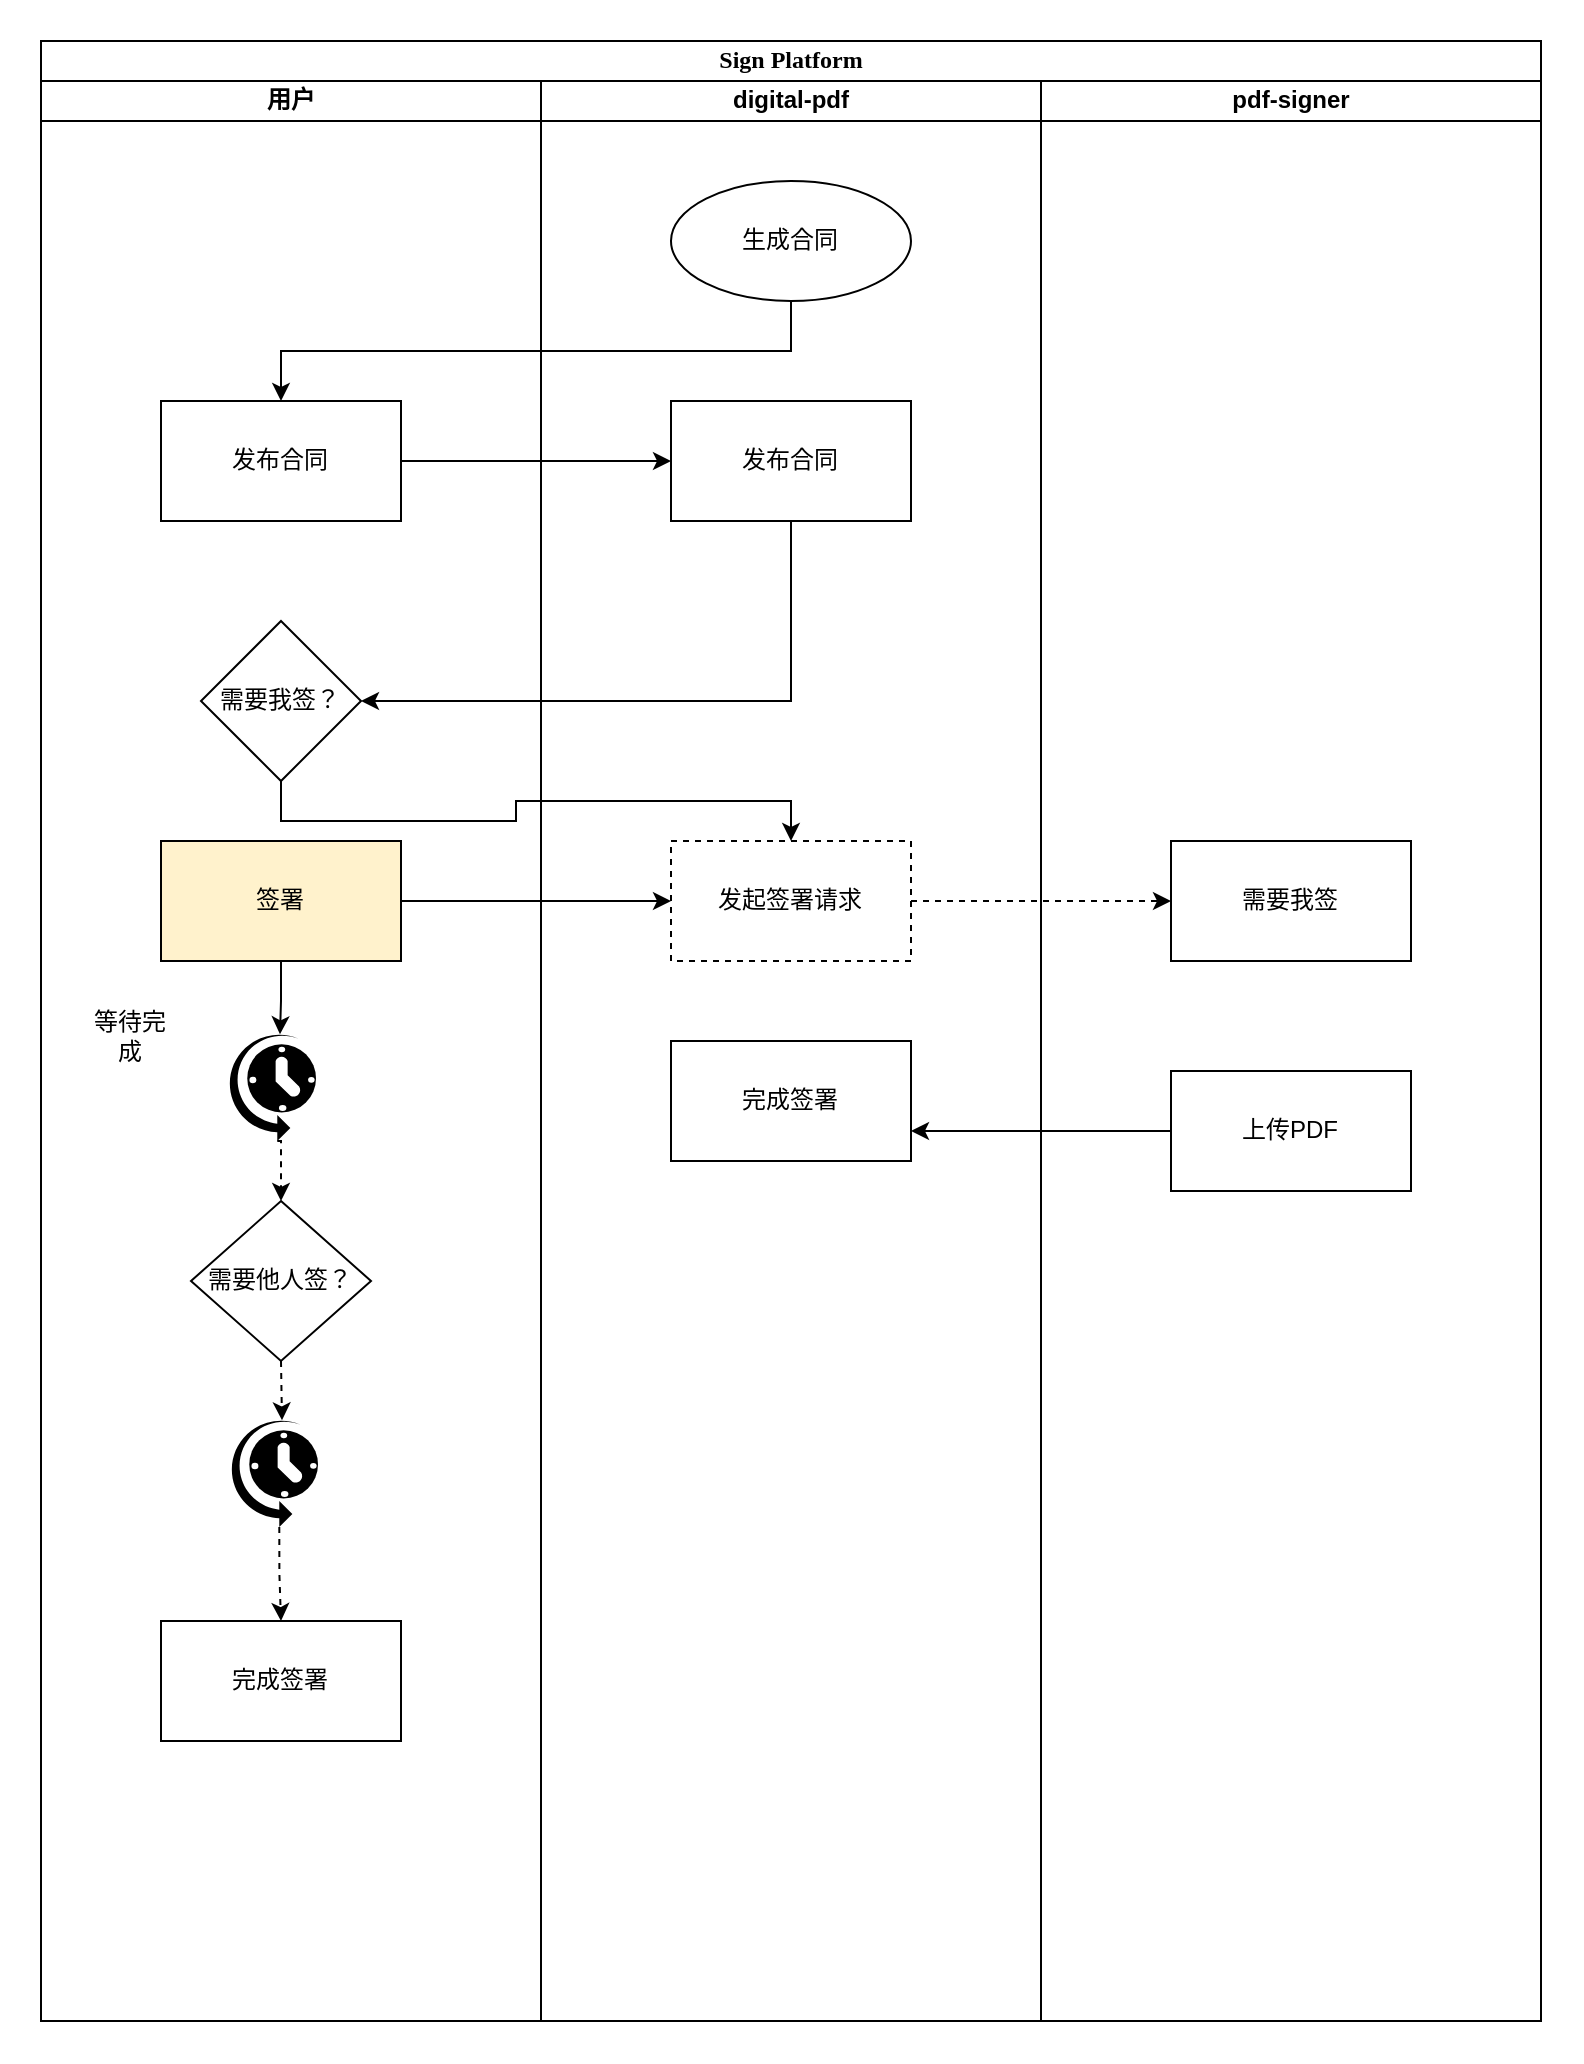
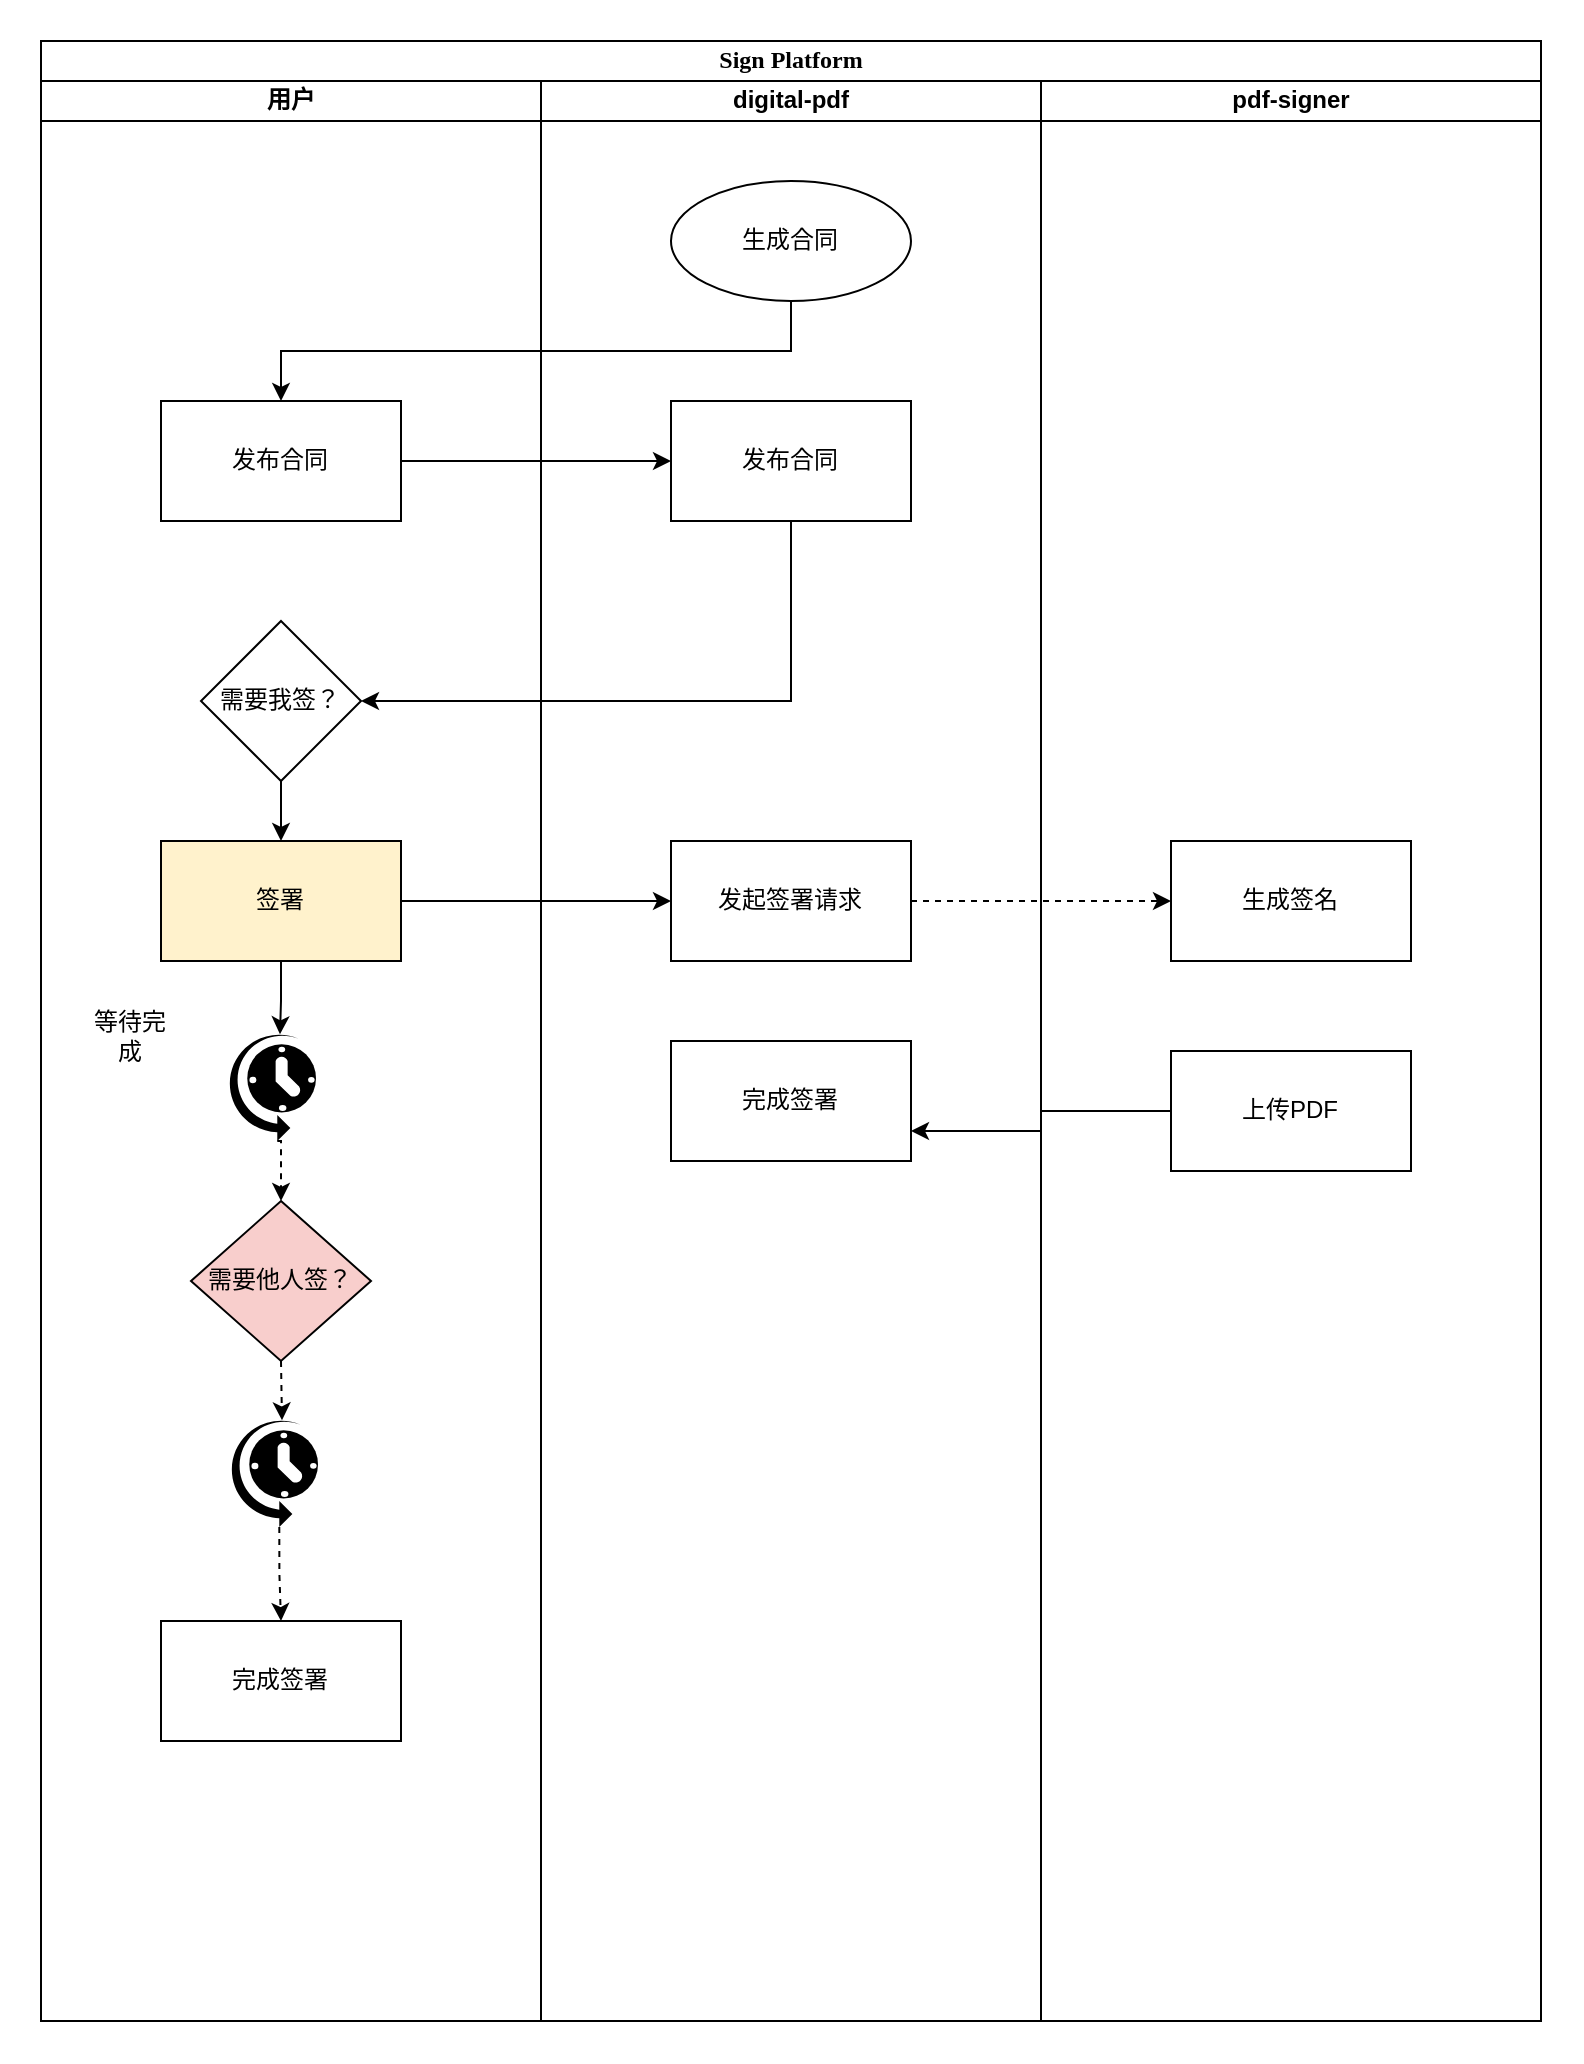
(417, 821) -> (281, 823)
(791, 901) -> (791, 901)
(1291, 901) -> (1291, 901)
(1291, 1131) -> (1291, 1111)
(281, 1281) -> (281, 1281)
